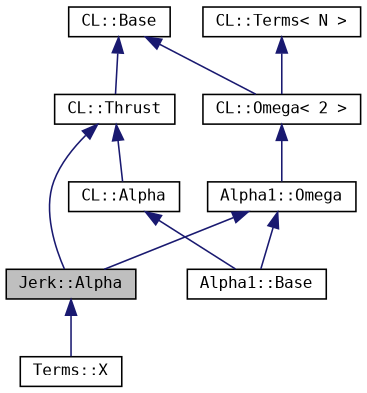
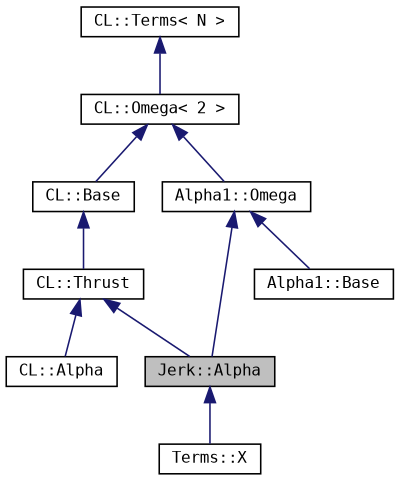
(208, 69) -> (116, 159)
(197, 245) -> none
